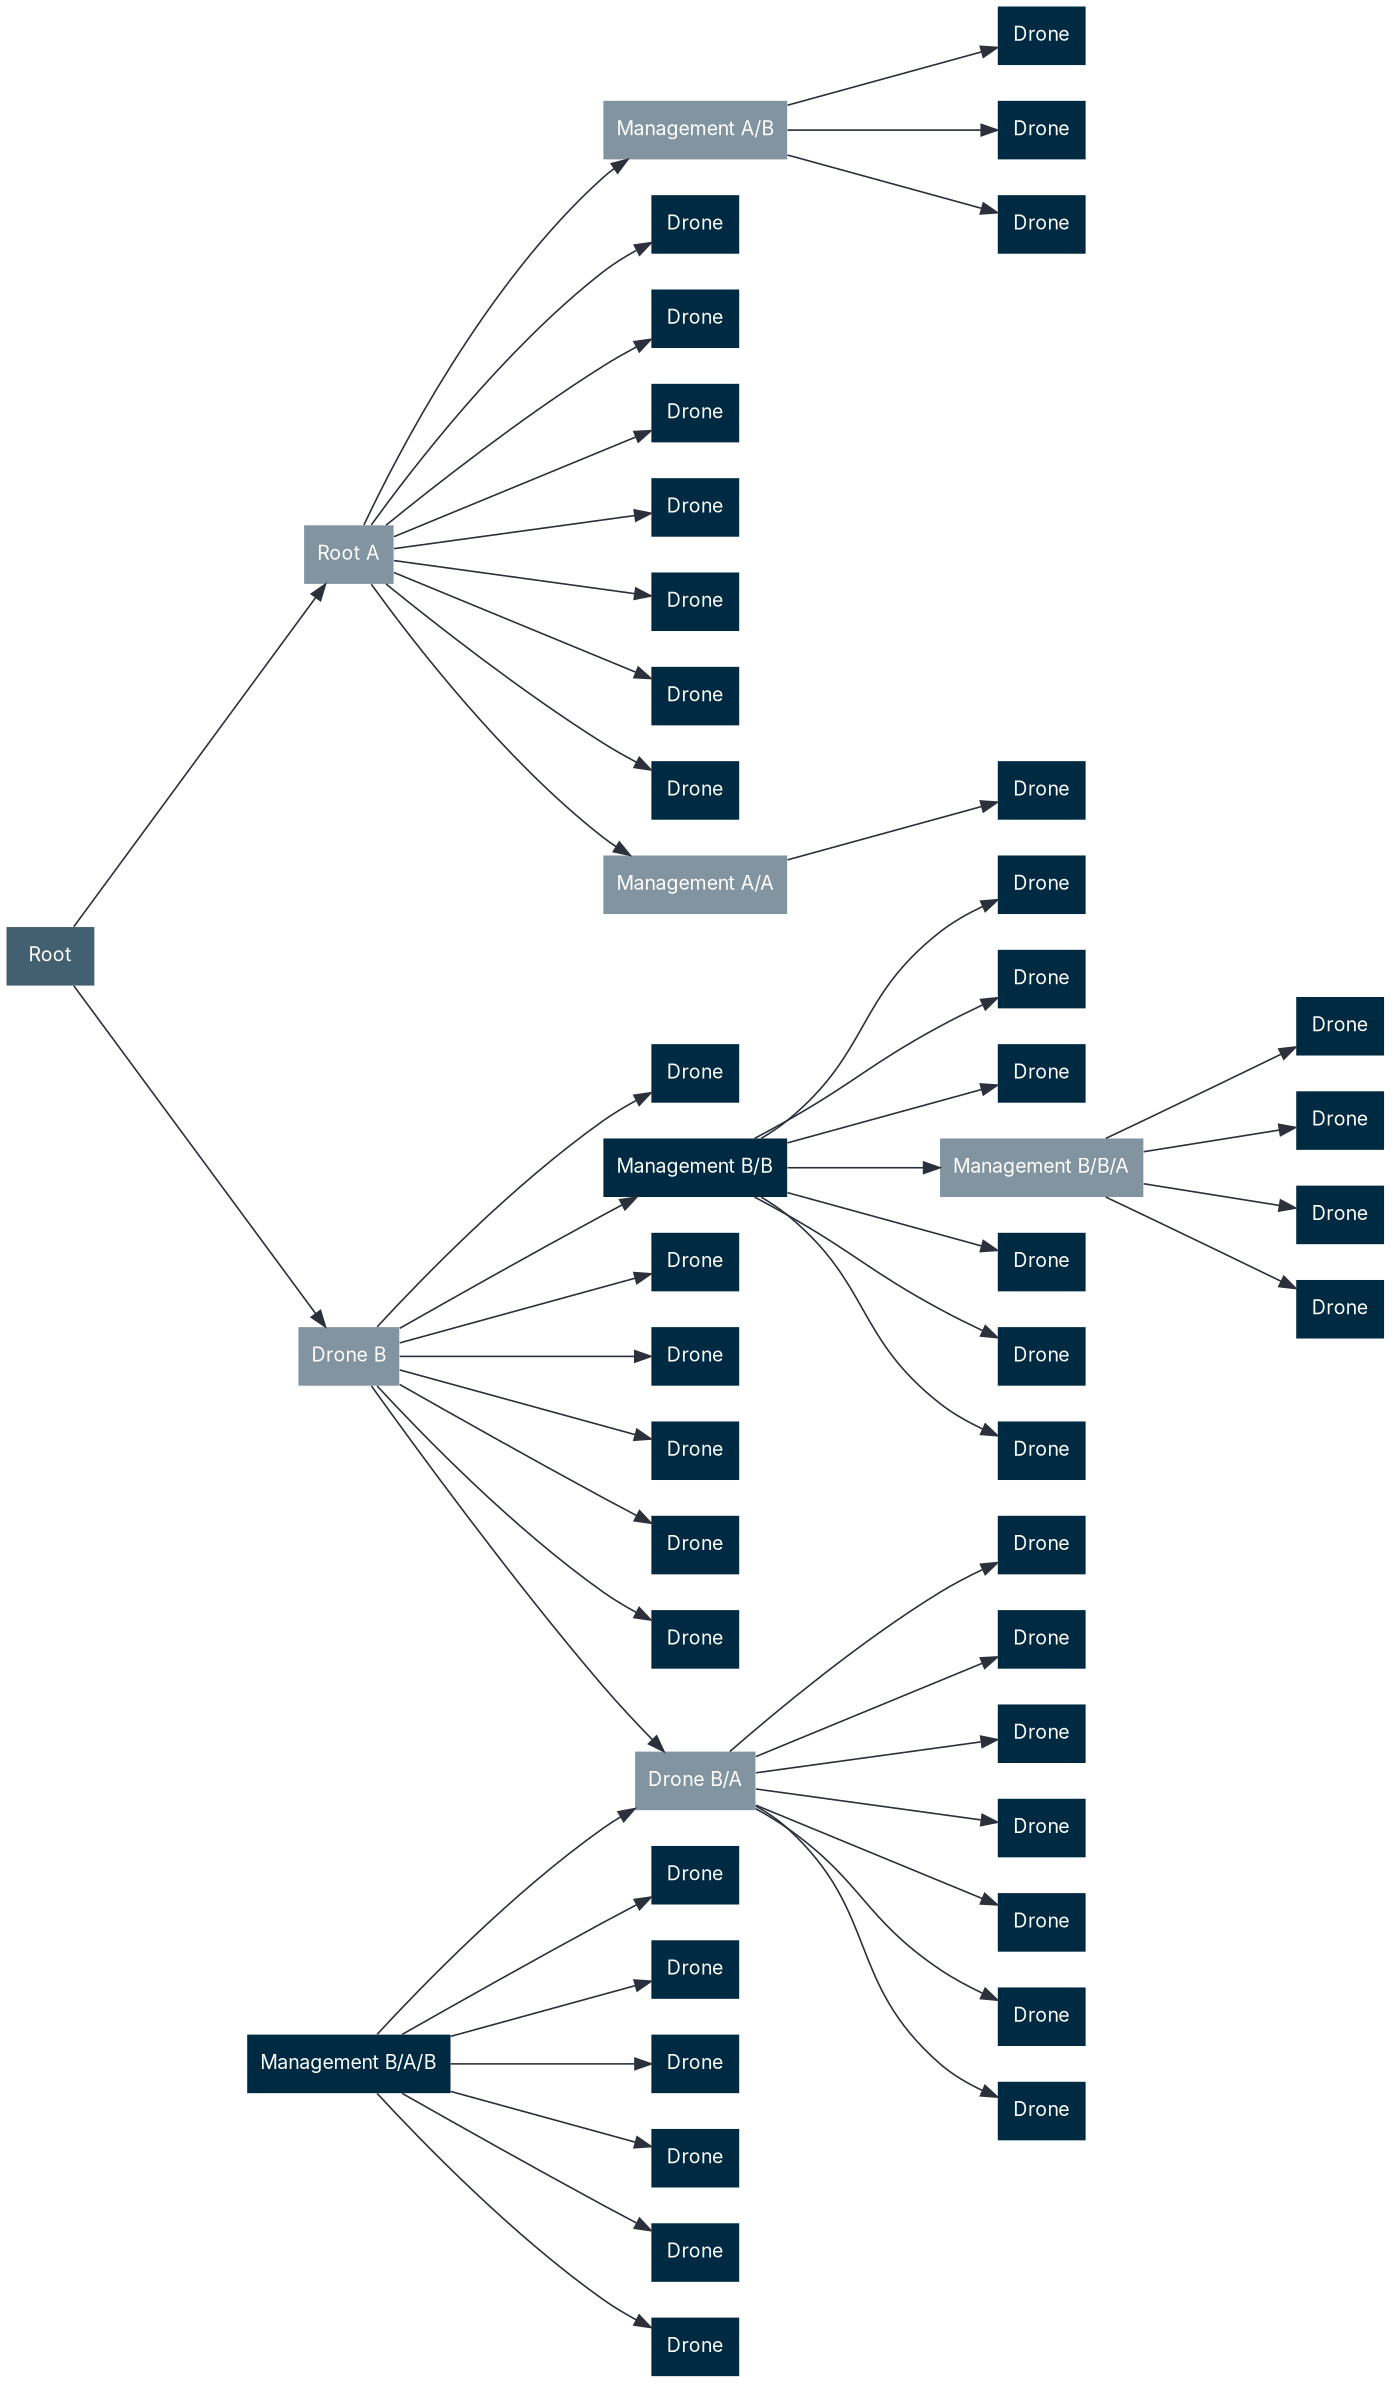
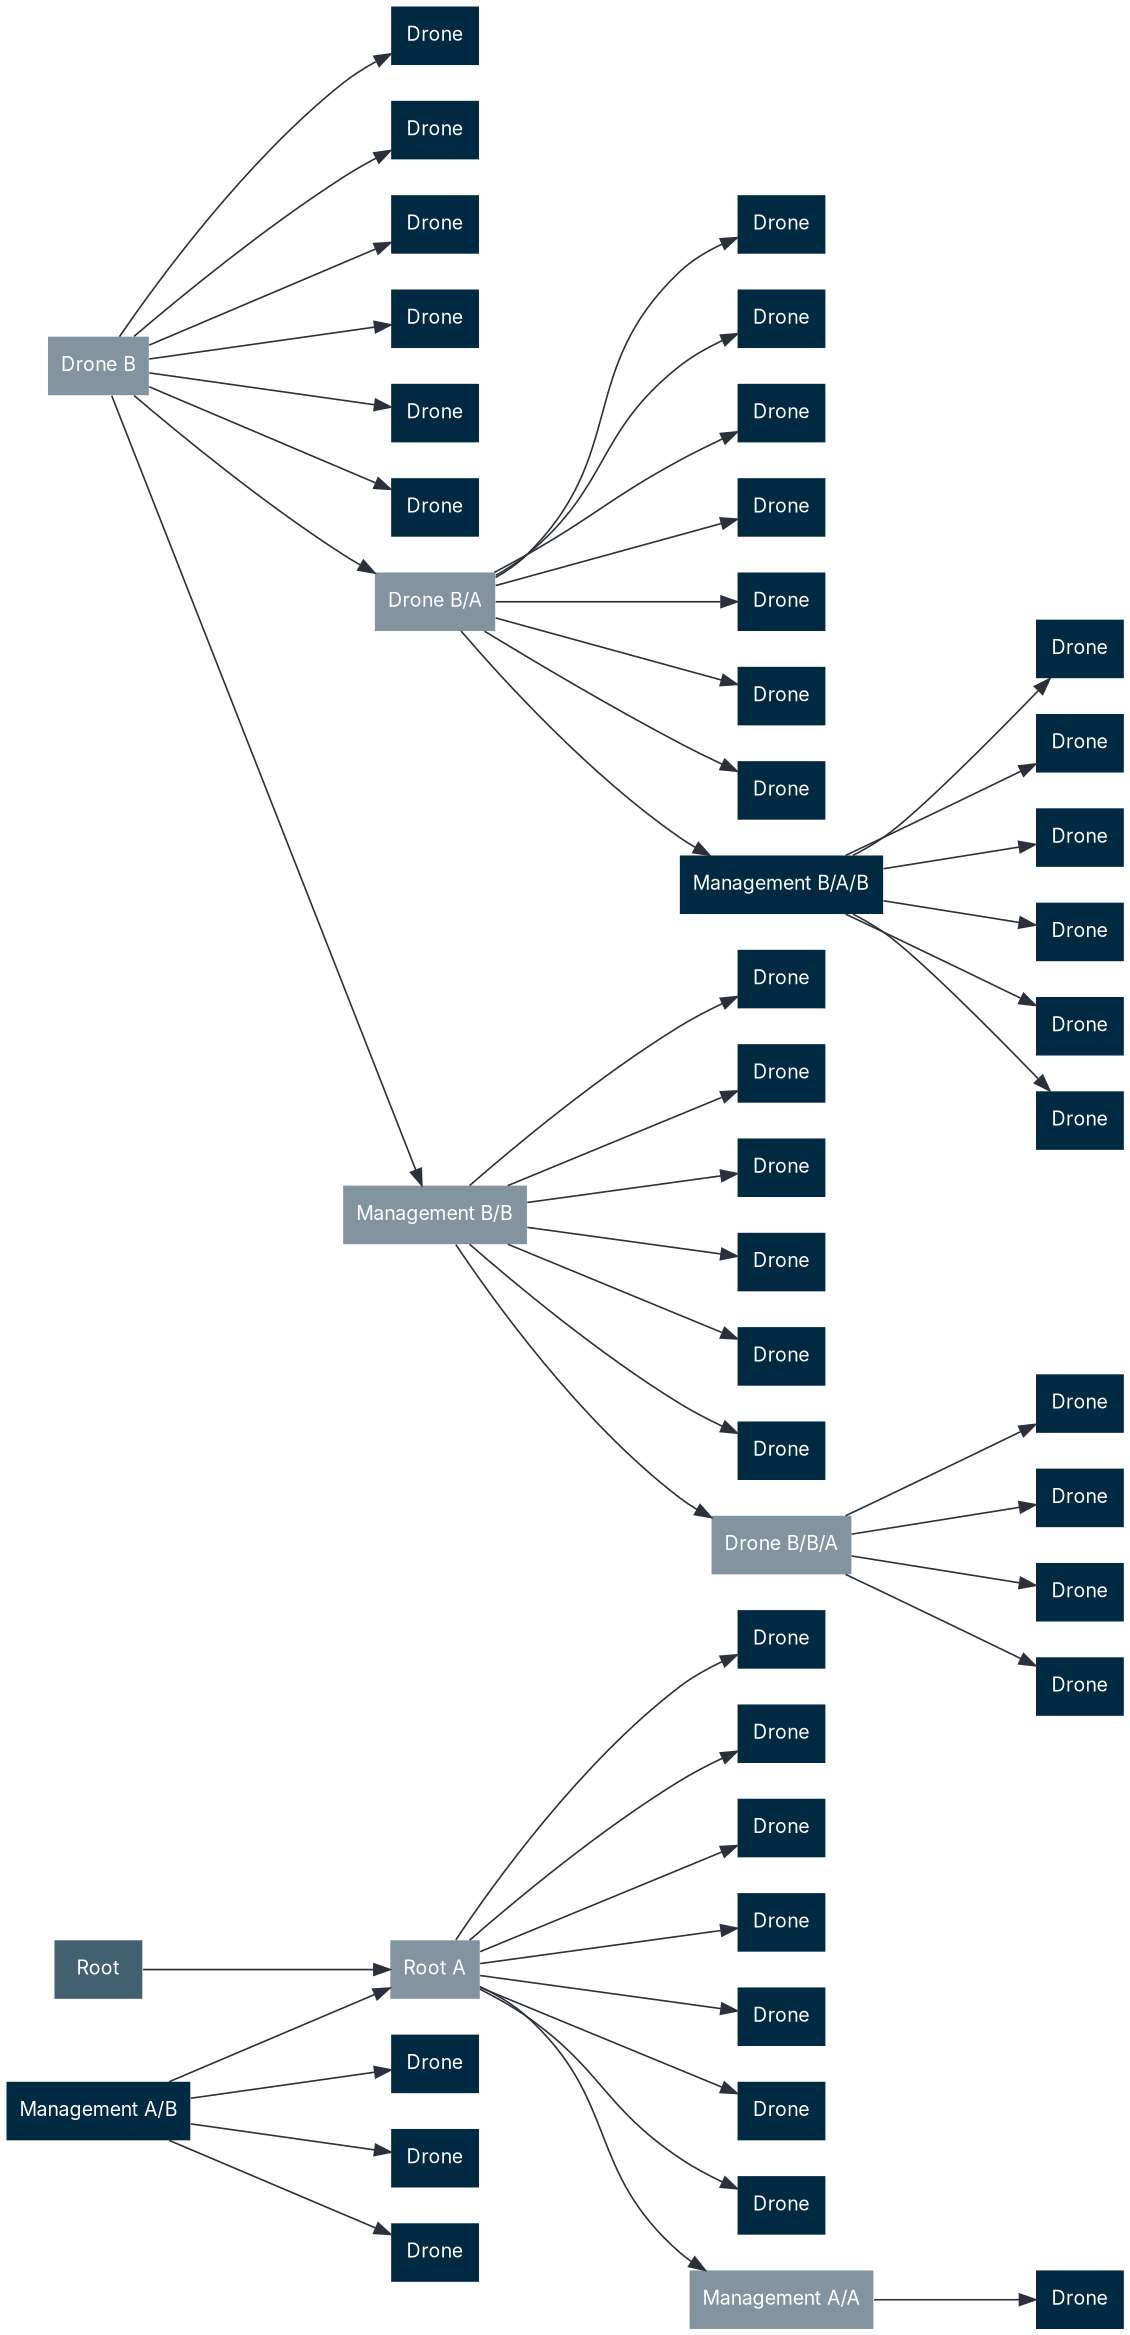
(695, 130) -> (98, 2111)
(472, 334) -> (272, 2038)
(195, 1150) -> none
(695, 1168) -> (435, 1215)
(1042, 1168) -> (781, 1545)
(493, 1919) -> (571, 747)
